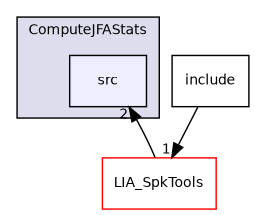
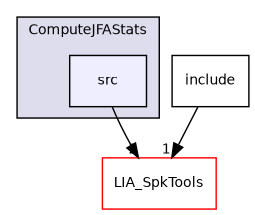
(146, 138) -> (122, 127)
